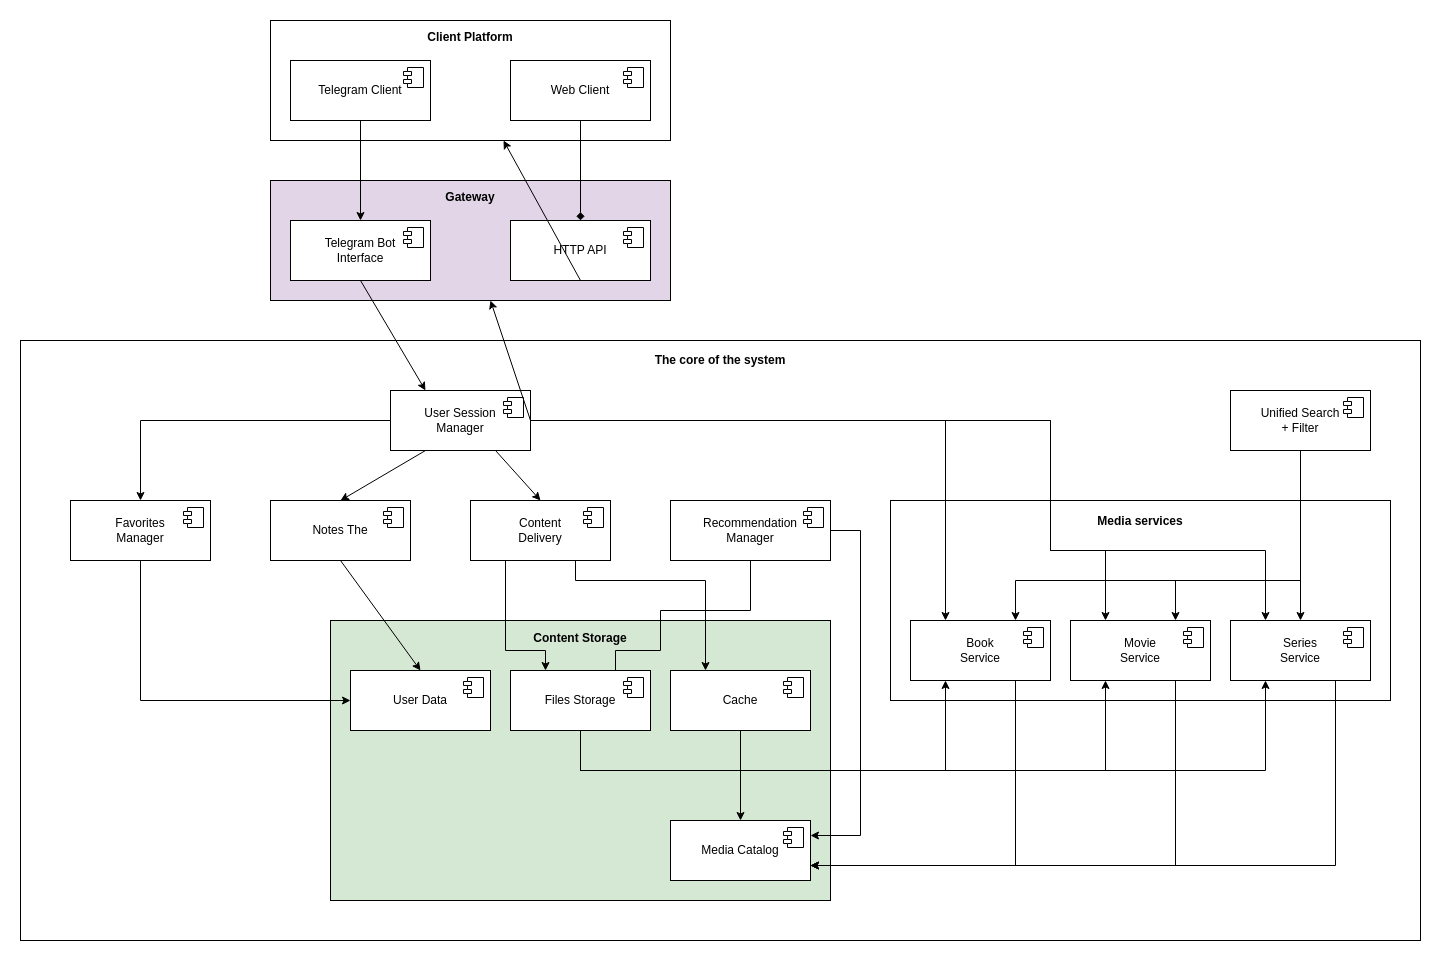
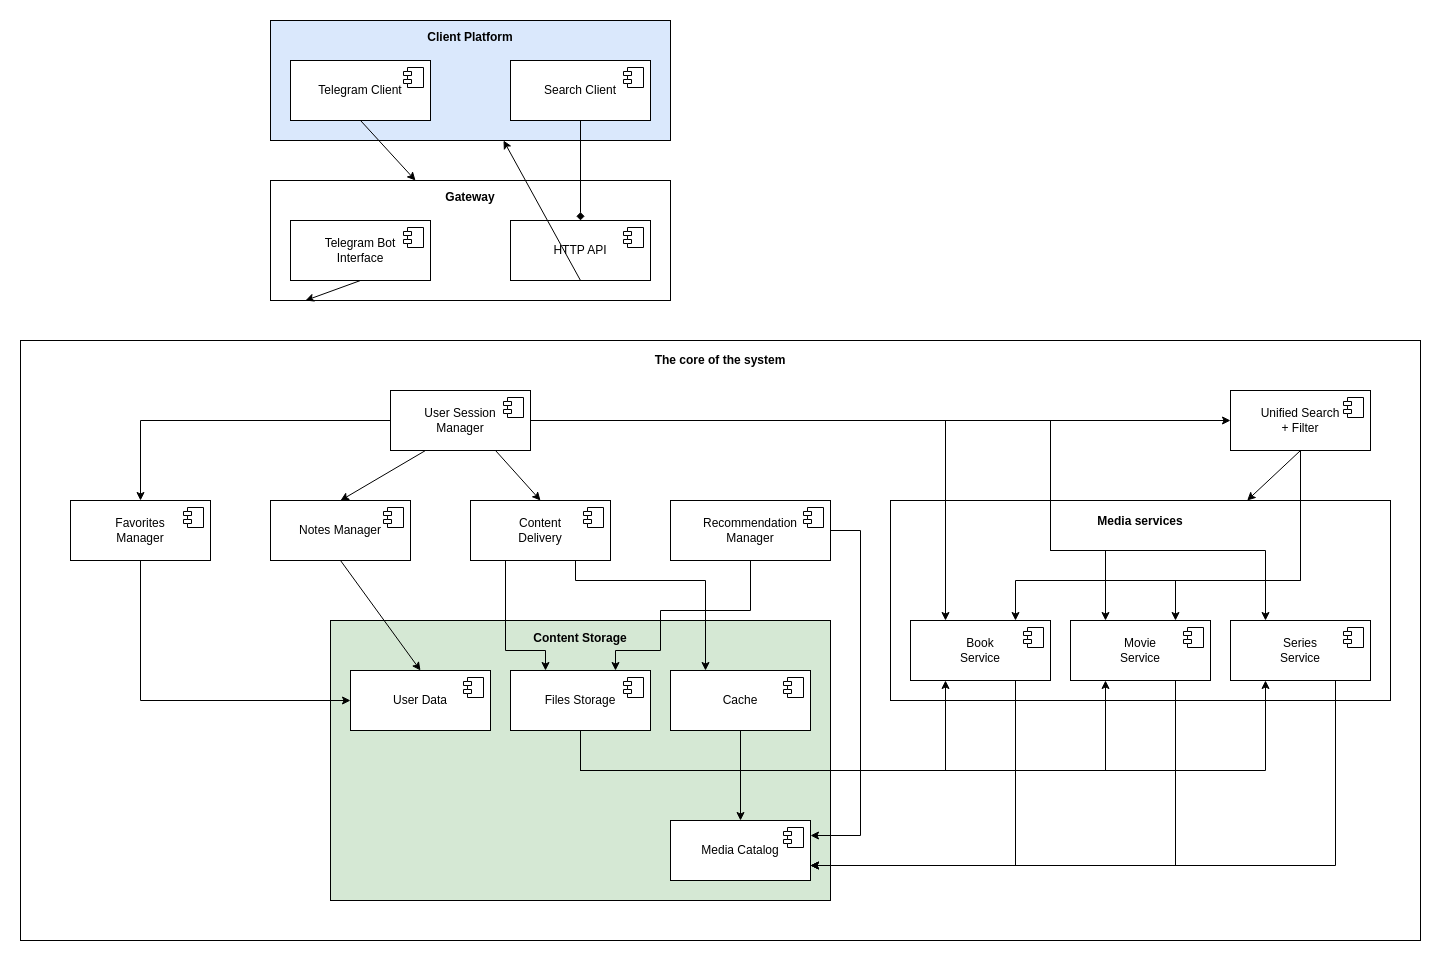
(471, 81) -> (471, 81)
(581, 91) -> (581, 91)
(361, 167) -> (386, 148)
(471, 241) -> (471, 241)
(391, 332) -> (336, 289)
(511, 363) -> (1138, 421)
(341, 531) -> (341, 531)
(1301, 598) -> (1275, 474)
(616, 664) -> (616, 662)
